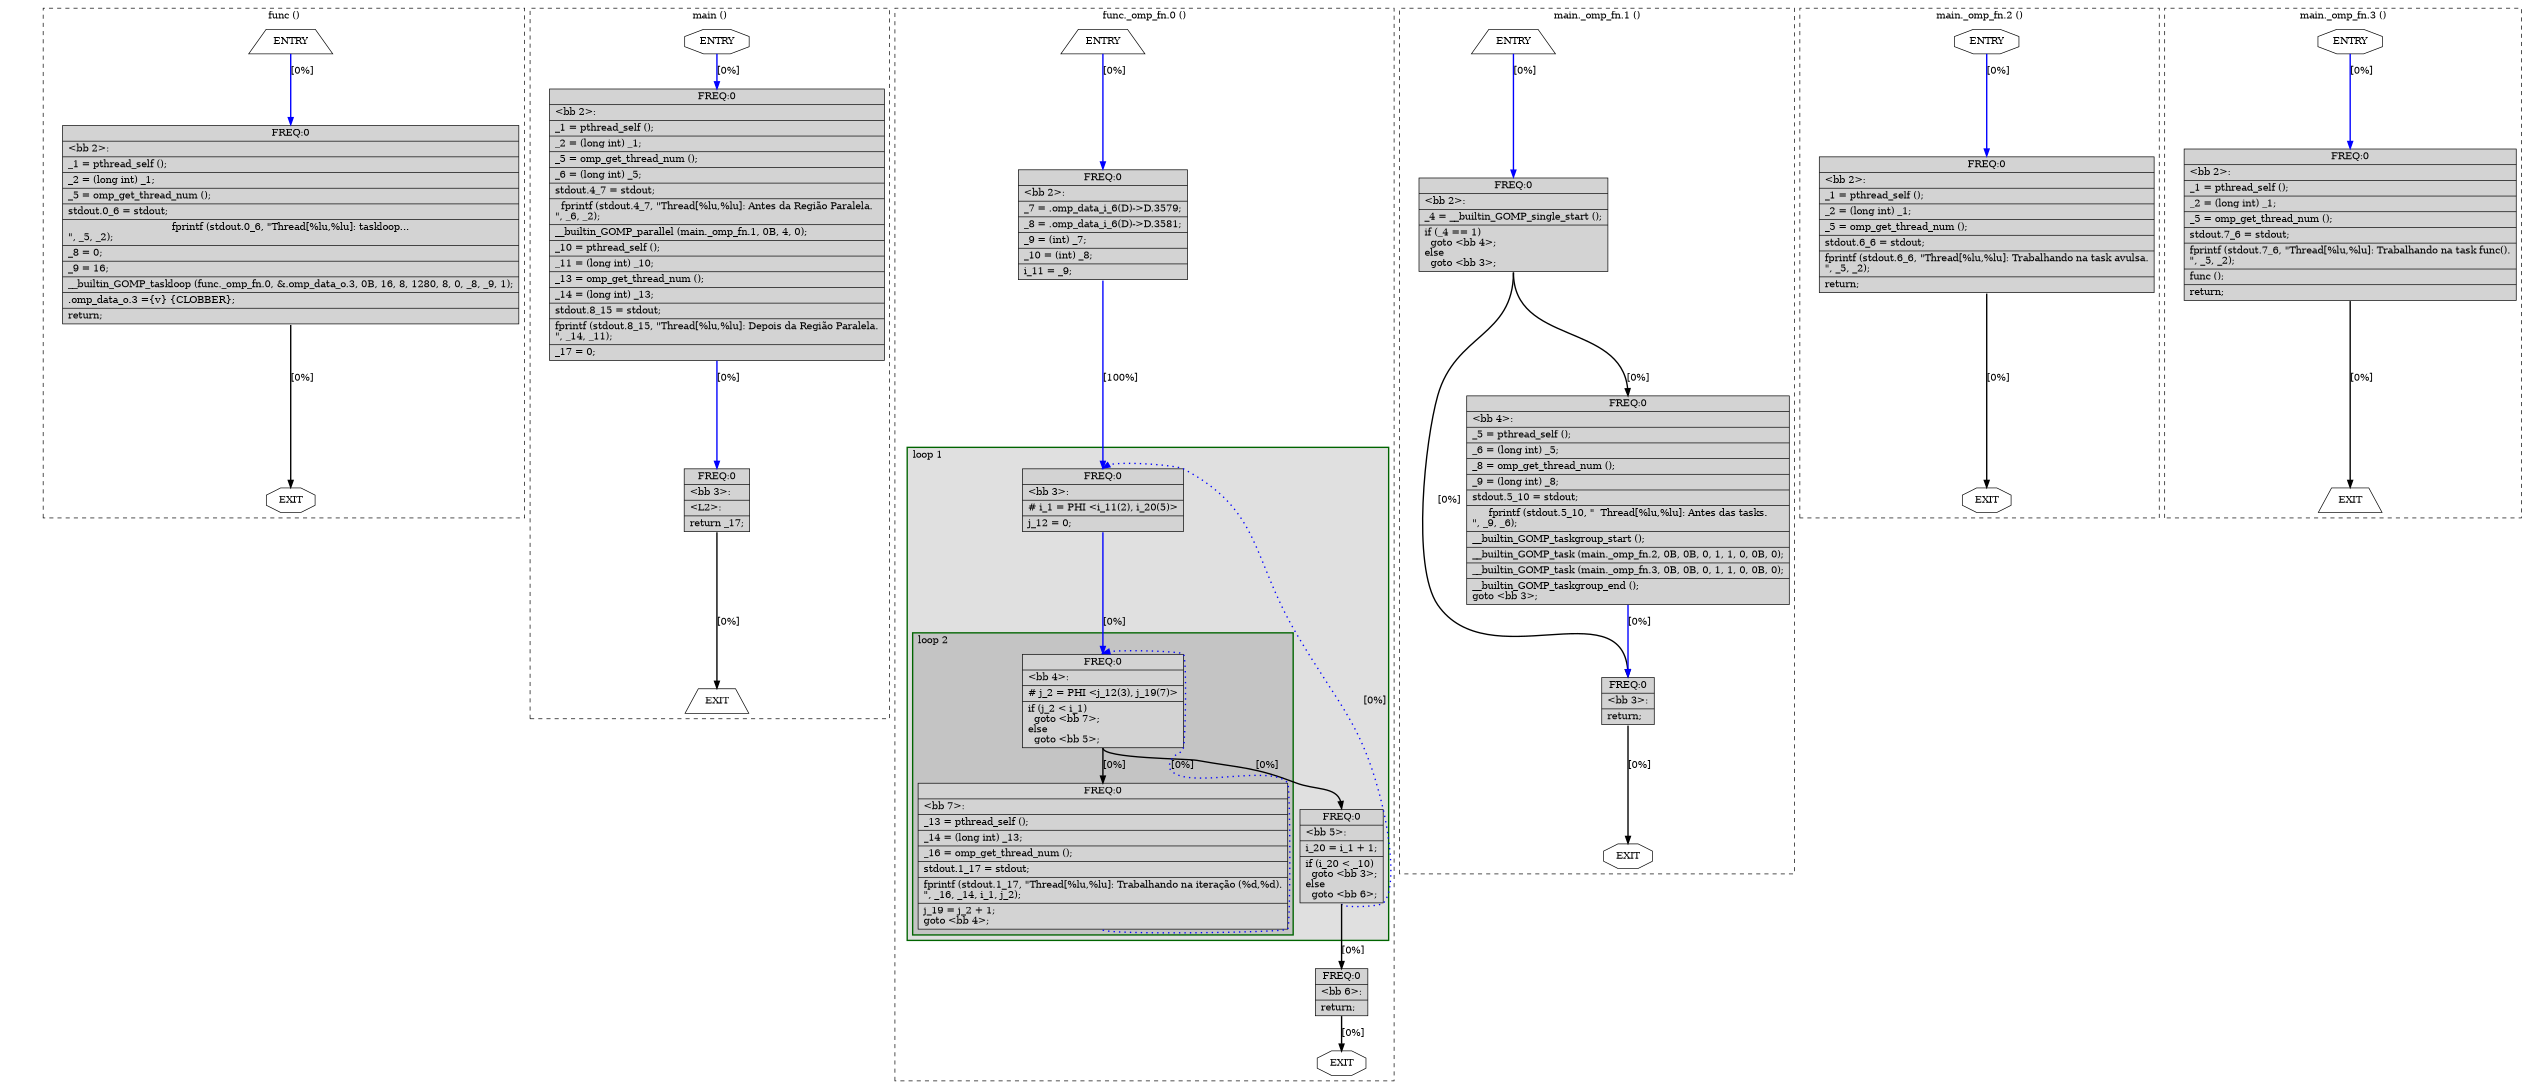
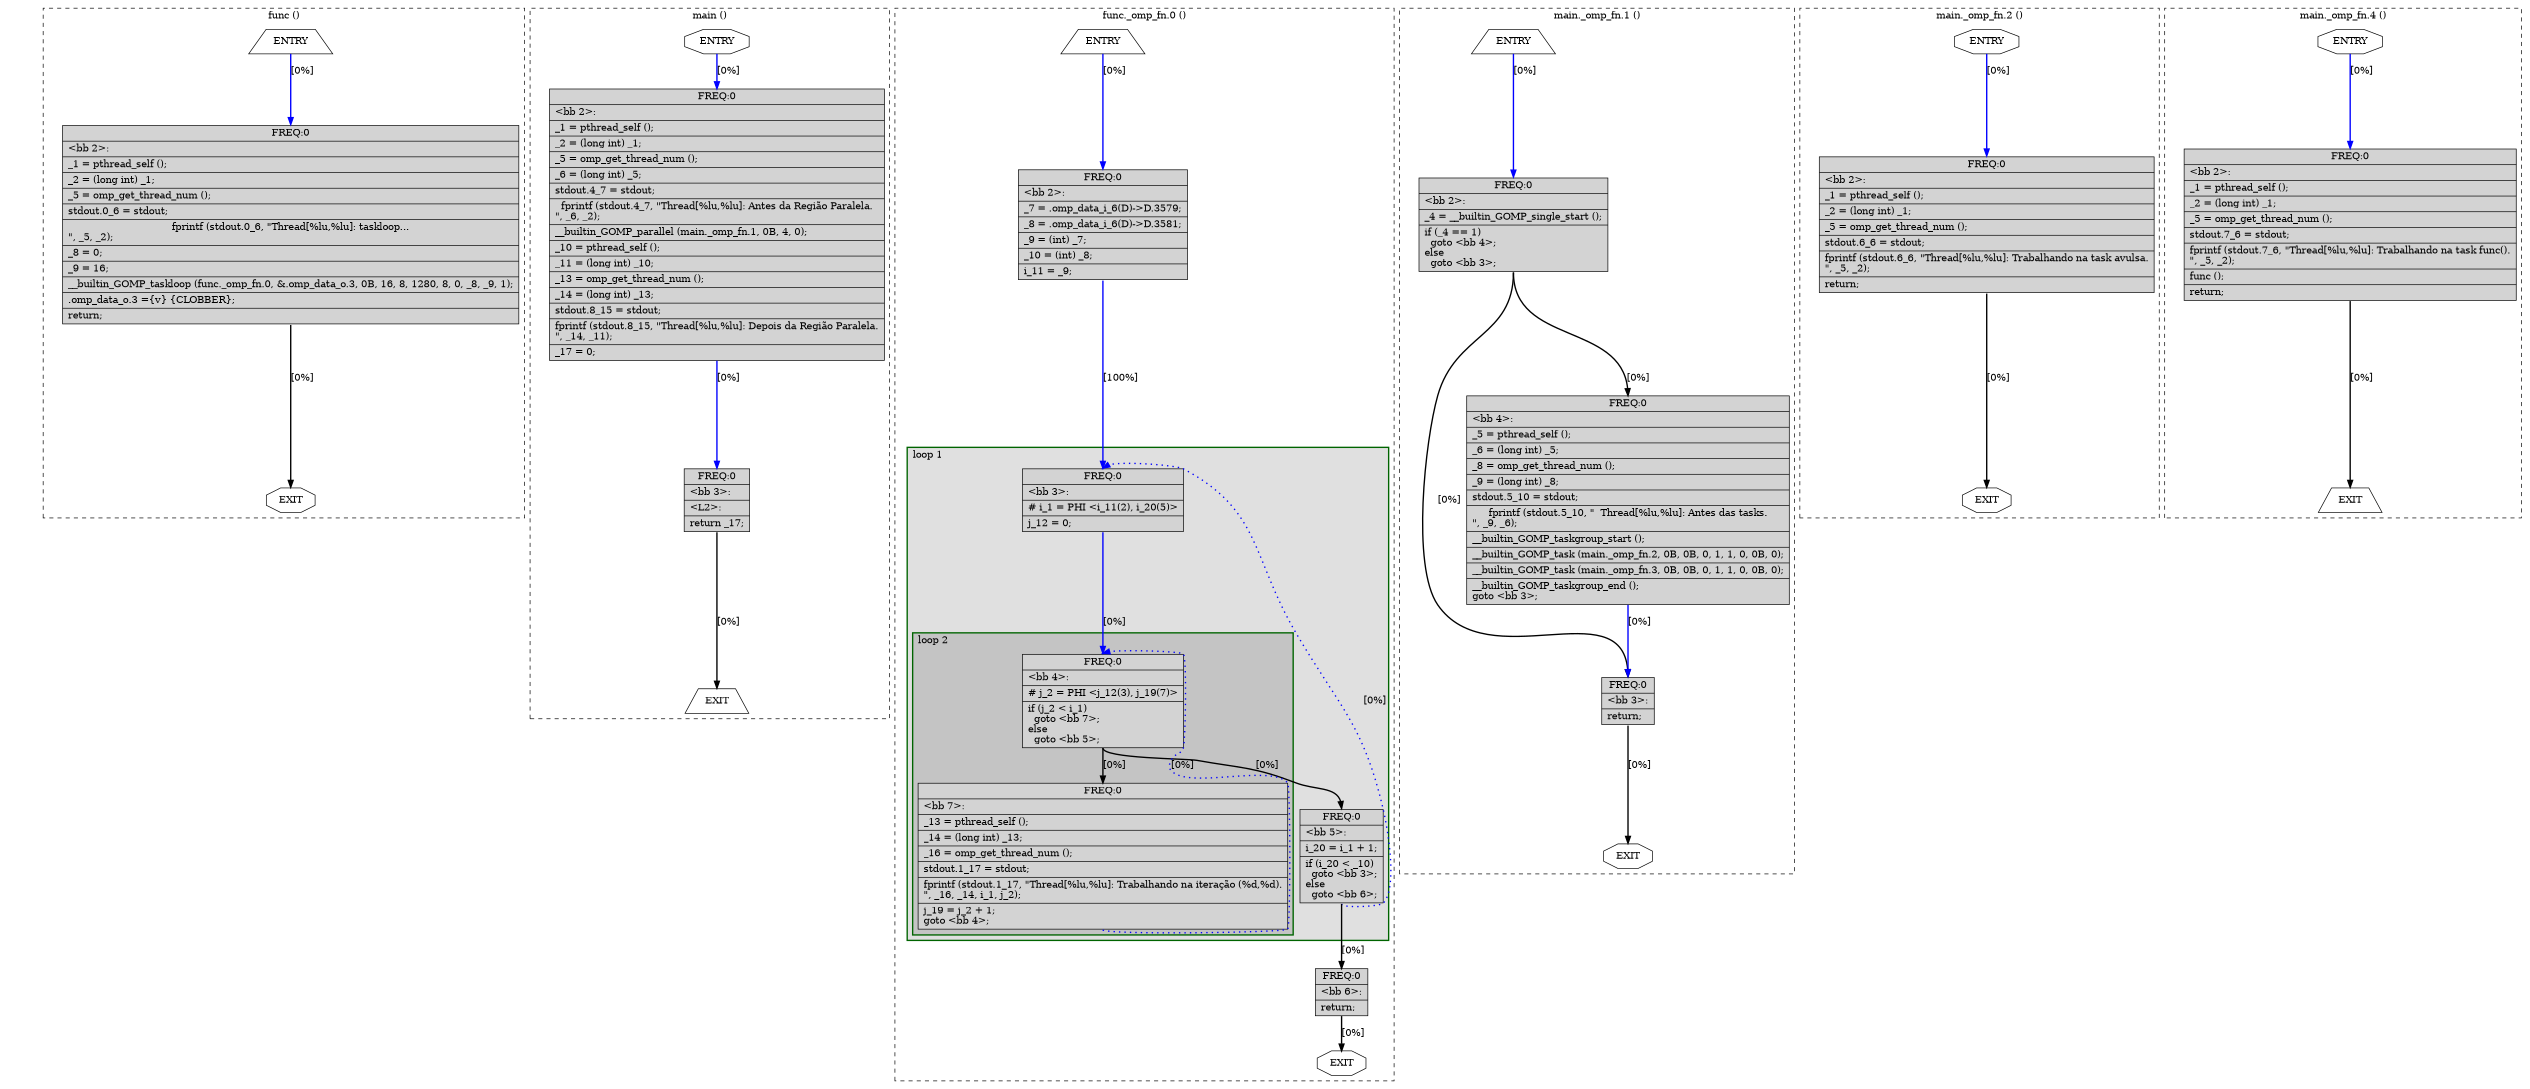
(2343, 16) -> (2343, 16)
